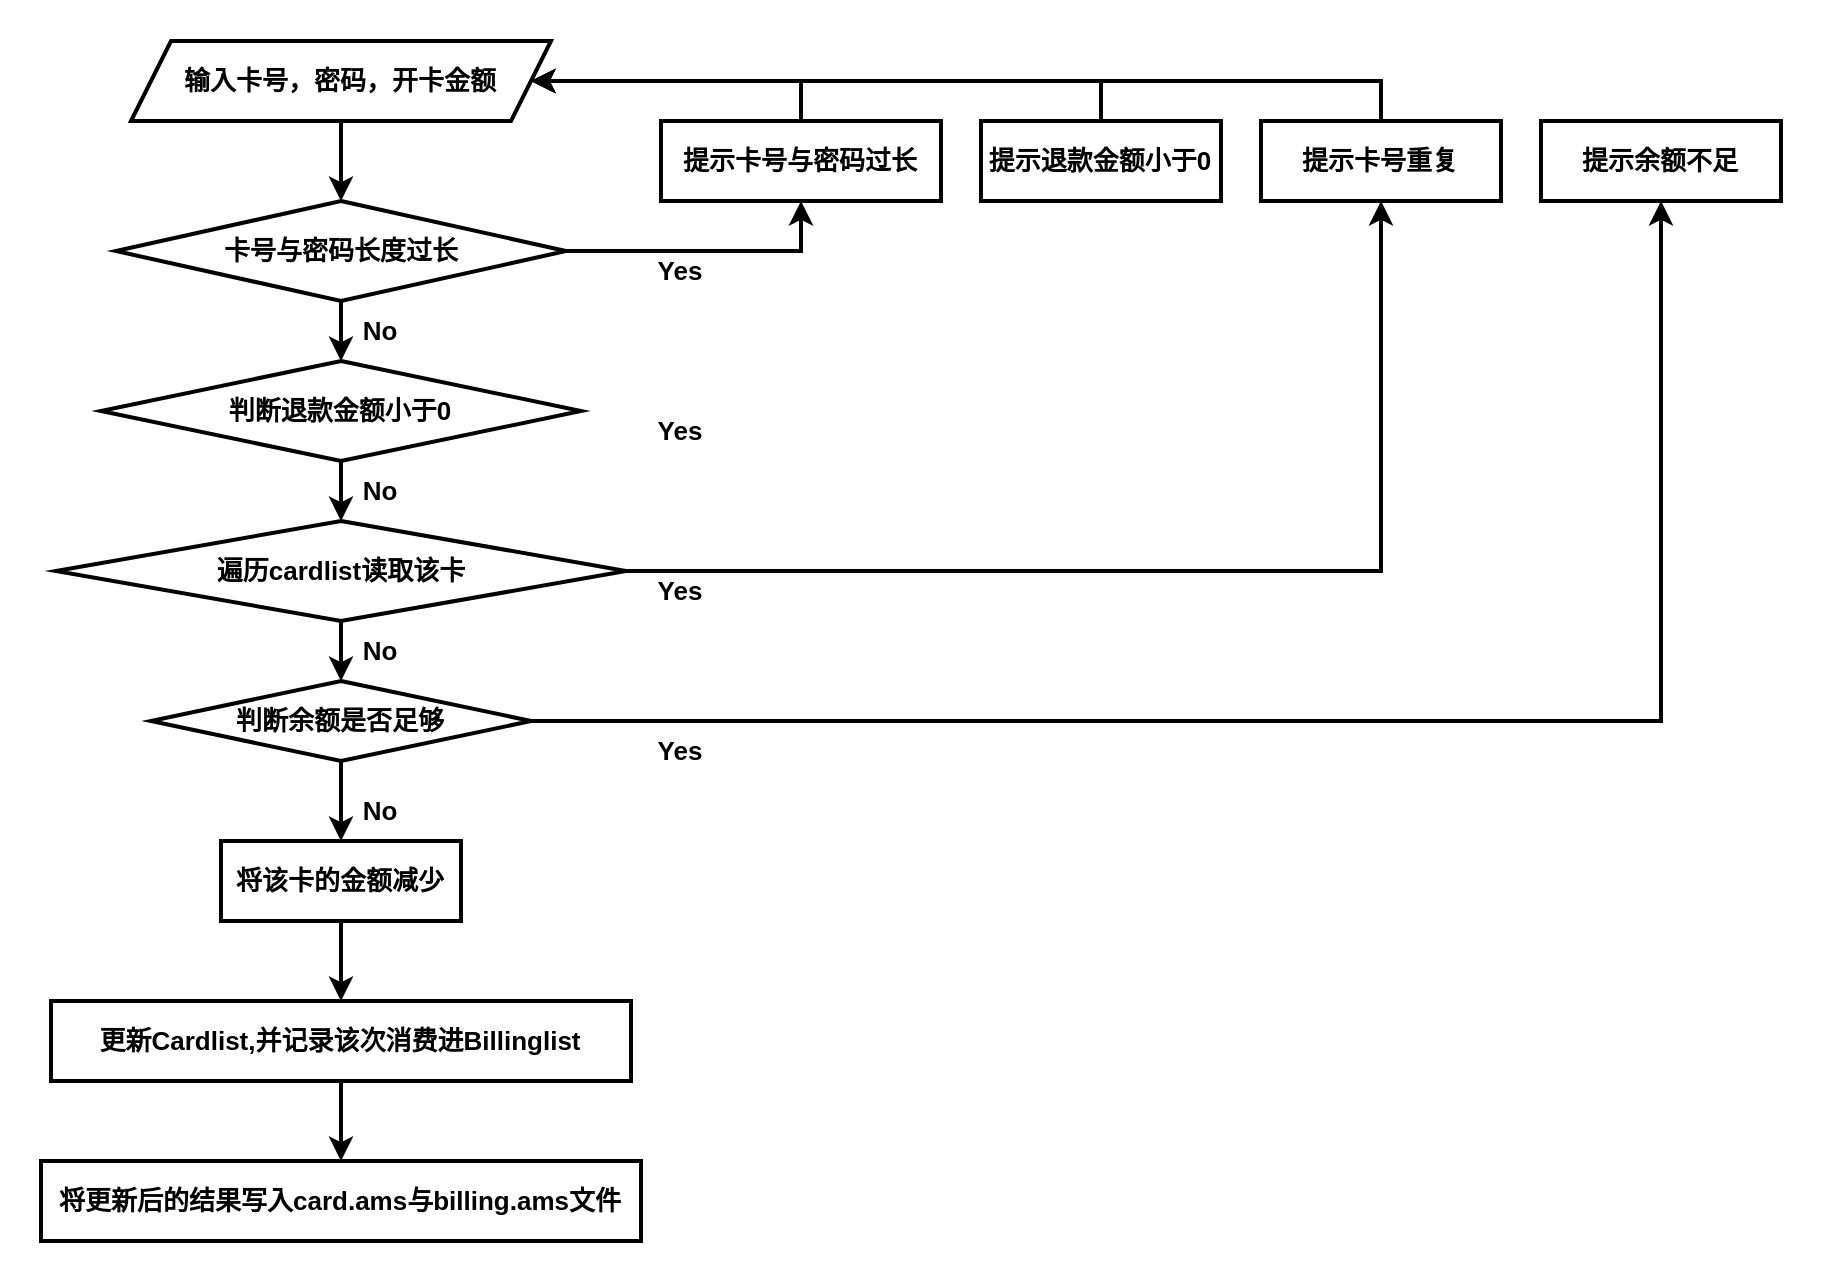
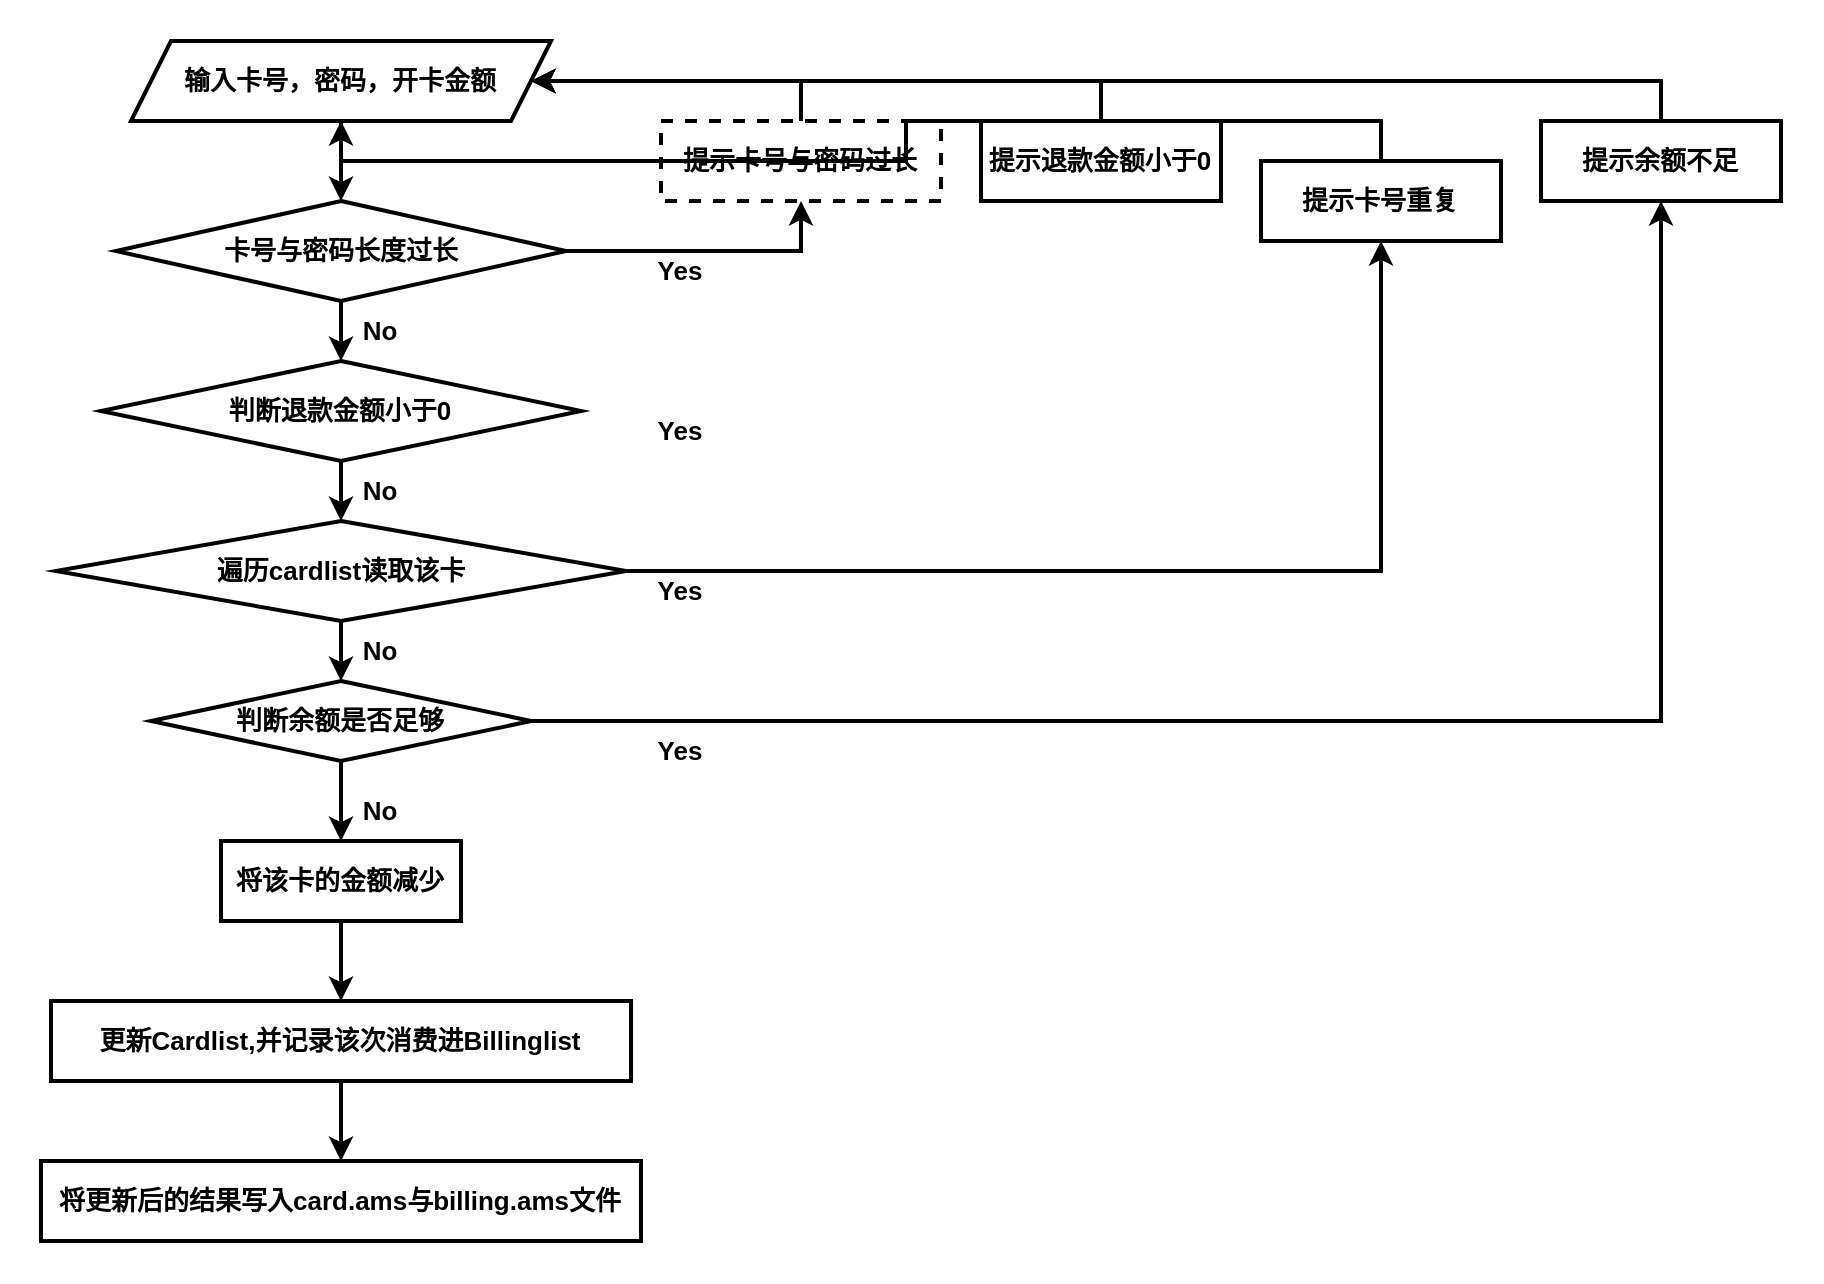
none -> (1542, 81)
(801, 161) -> (801, 161)
(1381, 161) -> (1381, 201)
